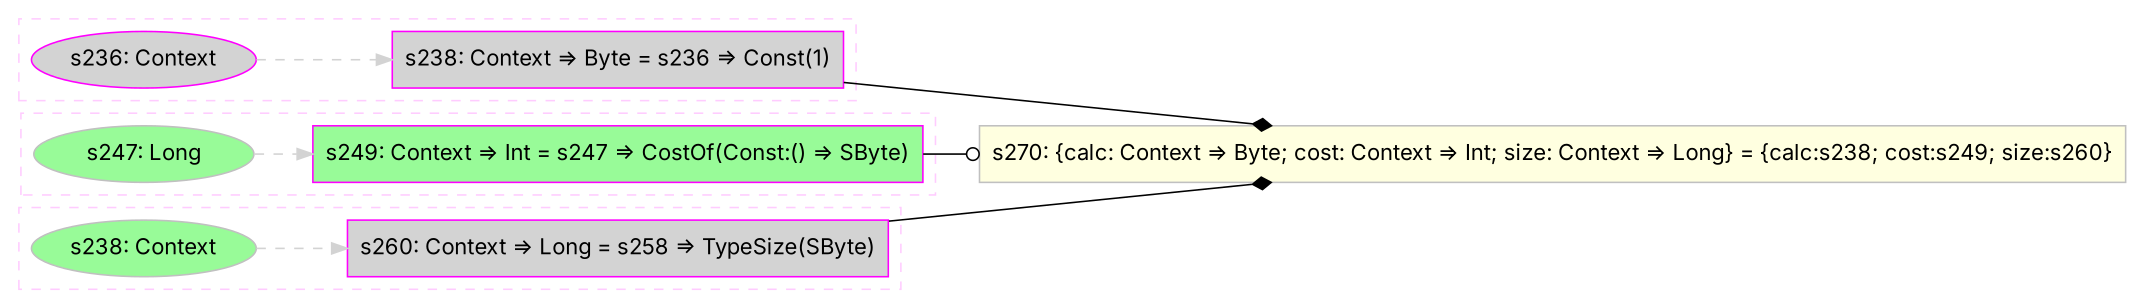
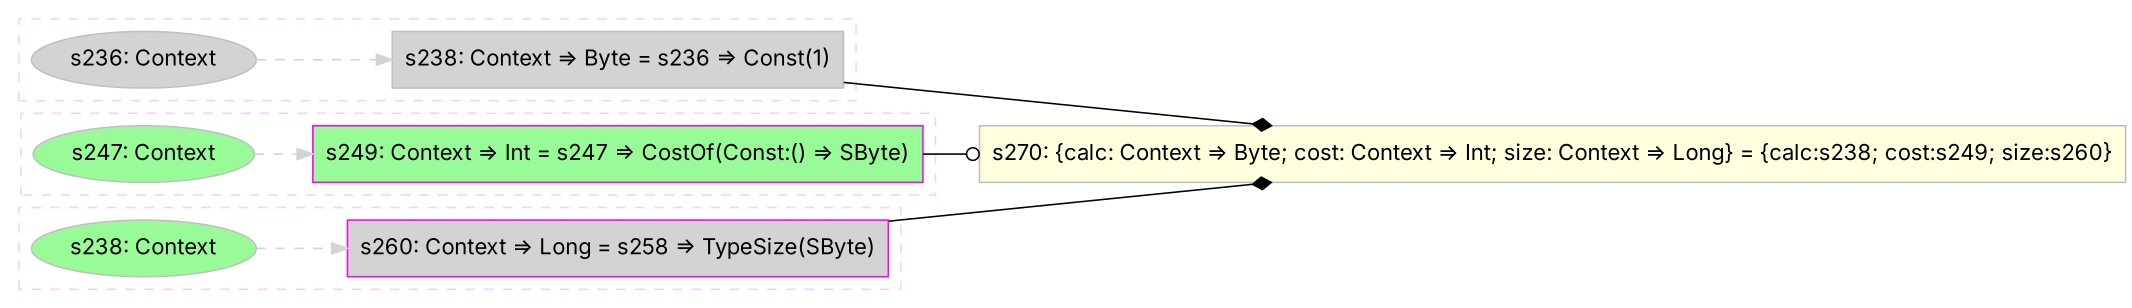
(144, 60) -> (144, 60)
(618, 60) -> (618, 60)
(144, 154) -> (144, 154)
